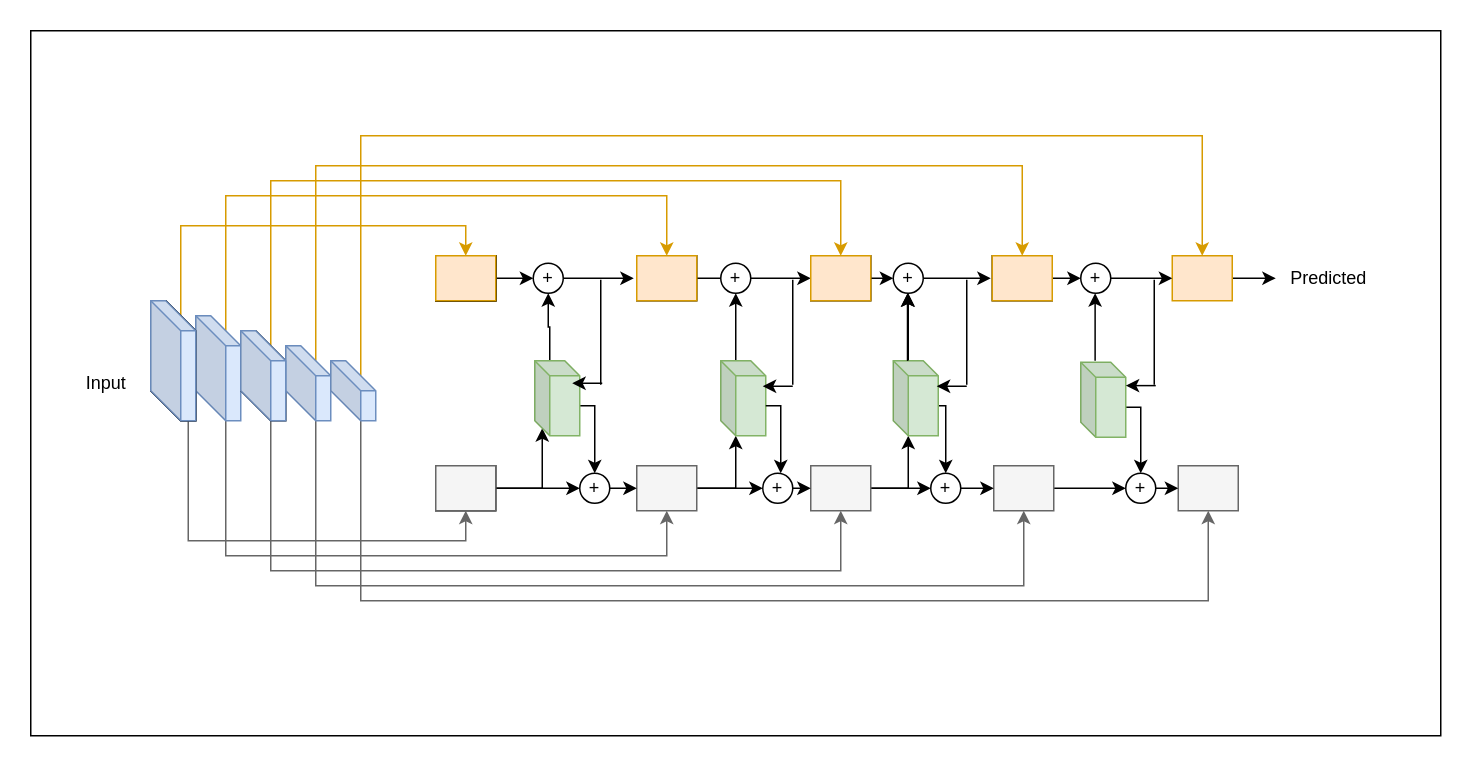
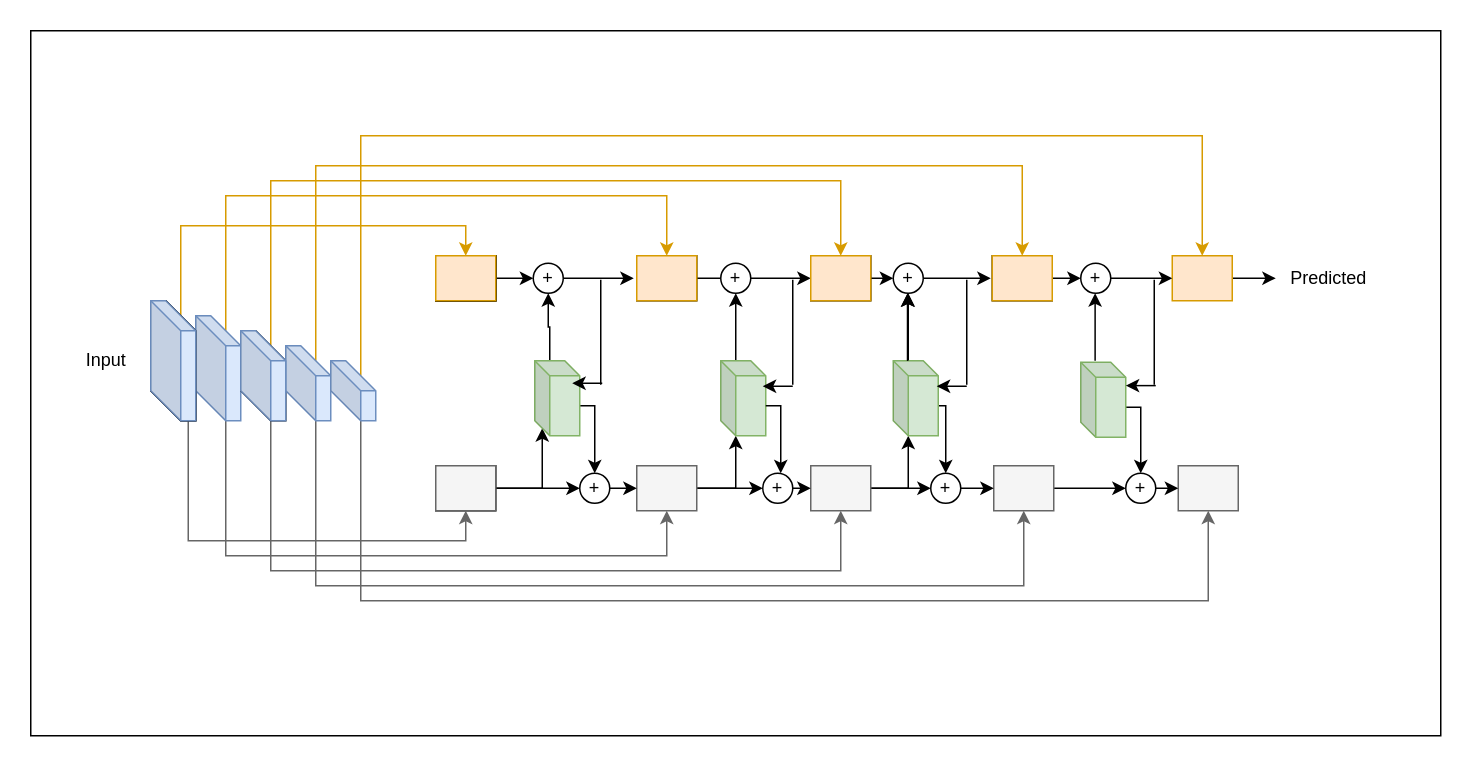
(106, 383) -> (106, 361)
